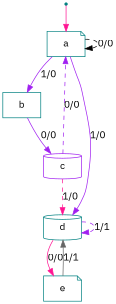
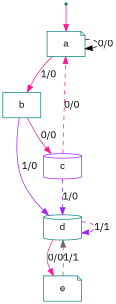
(40, 70) -> (40, 70)
(64, 109) -> (64, 109)
(90, 133) -> (19, 168)
(36, 134) -> (36, 134)
(63, 193) -> (63, 193)
(63, 262) -> (63, 262)
